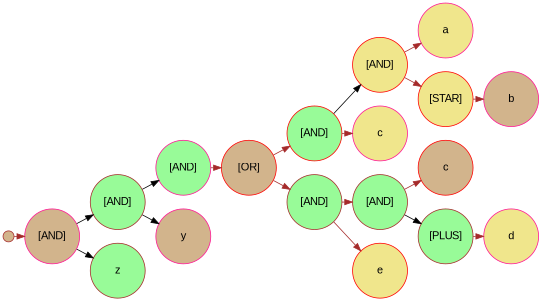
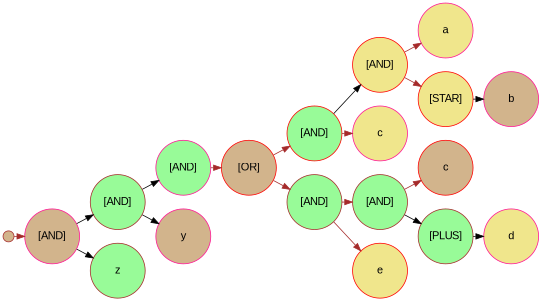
(474, 99) -> (474, 99)
(474, 236) -> (474, 236)
